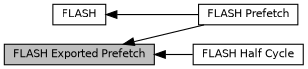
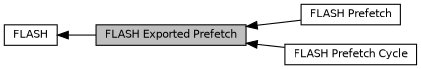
(158, 15) -> (82, 35)
(248, 54) -> (351, 54)
